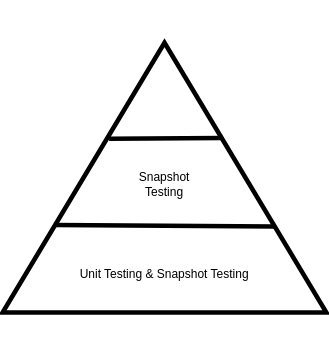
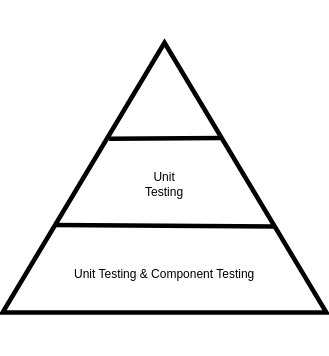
(165, 184) -> (165, 184)
(165, 274) -> (165, 274)
